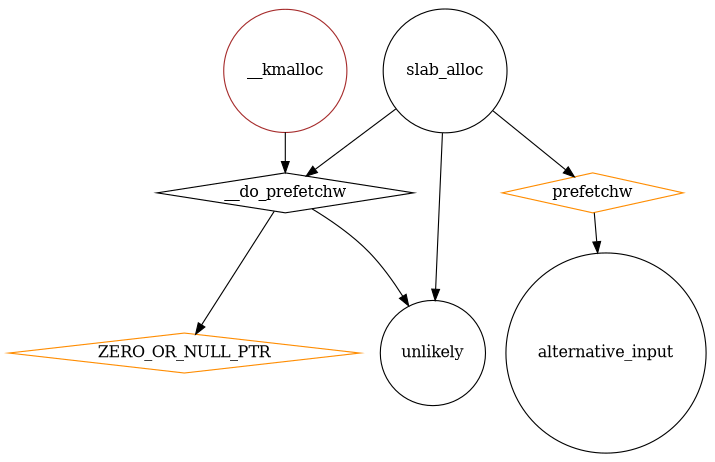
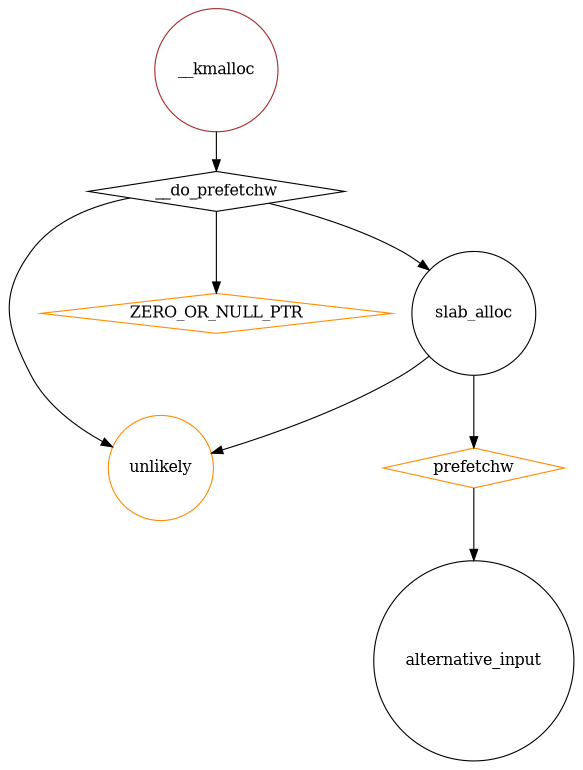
(356, 139) -> (347, 227)
(433, 353) -> (161, 468)
